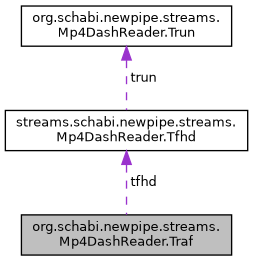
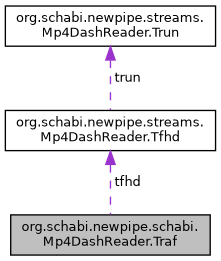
(127, 131) -> (110, 131)
(127, 235) -> (110, 235)
